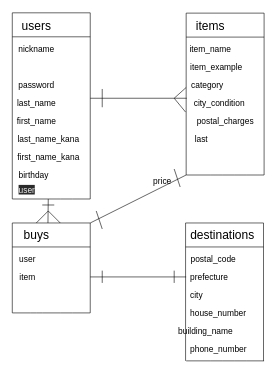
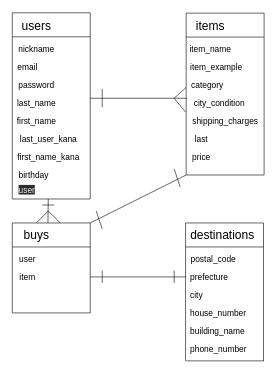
none -> (27, 67)
(226, 121) -> (226, 121)
(49, 139) -> (49, 139)
(162, 181) -> (201, 157)
(210, 331) -> (222, 331)
